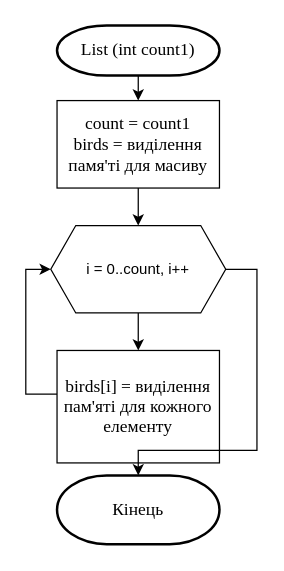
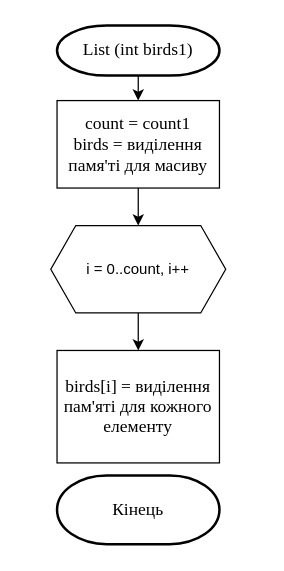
(138, 51) -> (138, 51)
(26, 339) -> none
(257, 412) -> none
